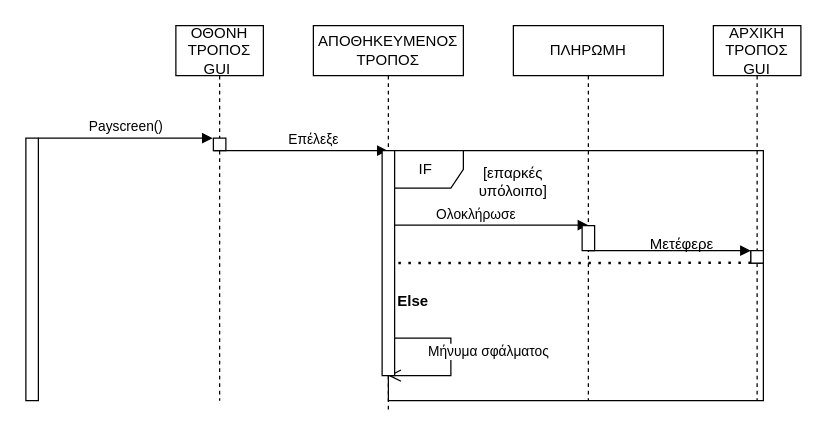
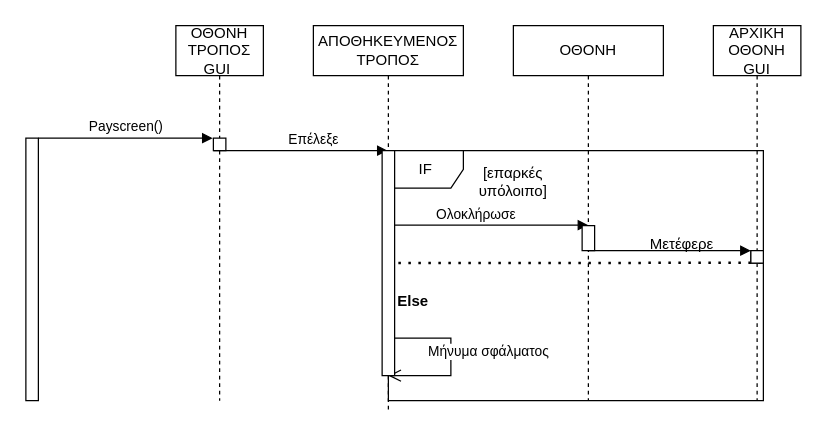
(588, 51) -> (588, 51)
(757, 51) -> (757, 51)
